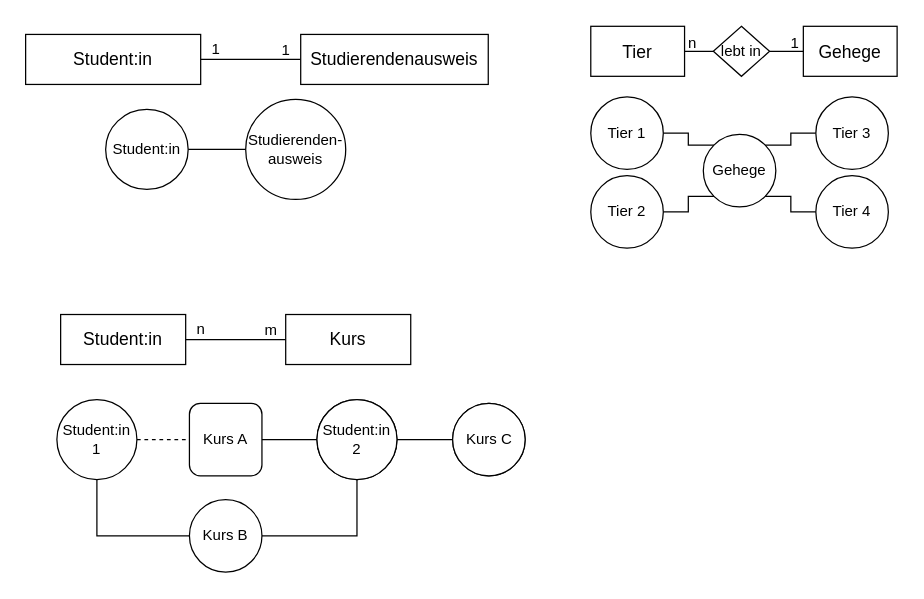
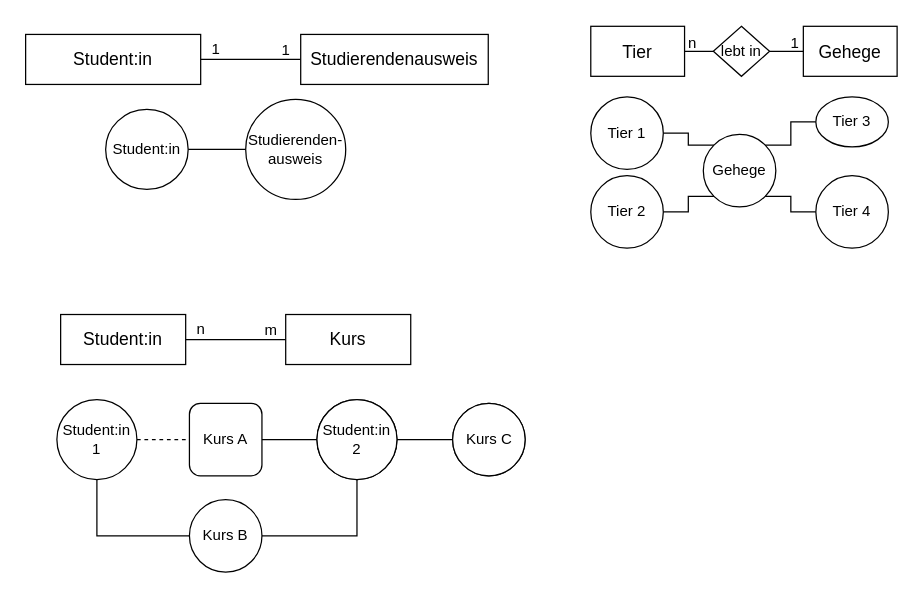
(852, 133) -> (852, 122)
